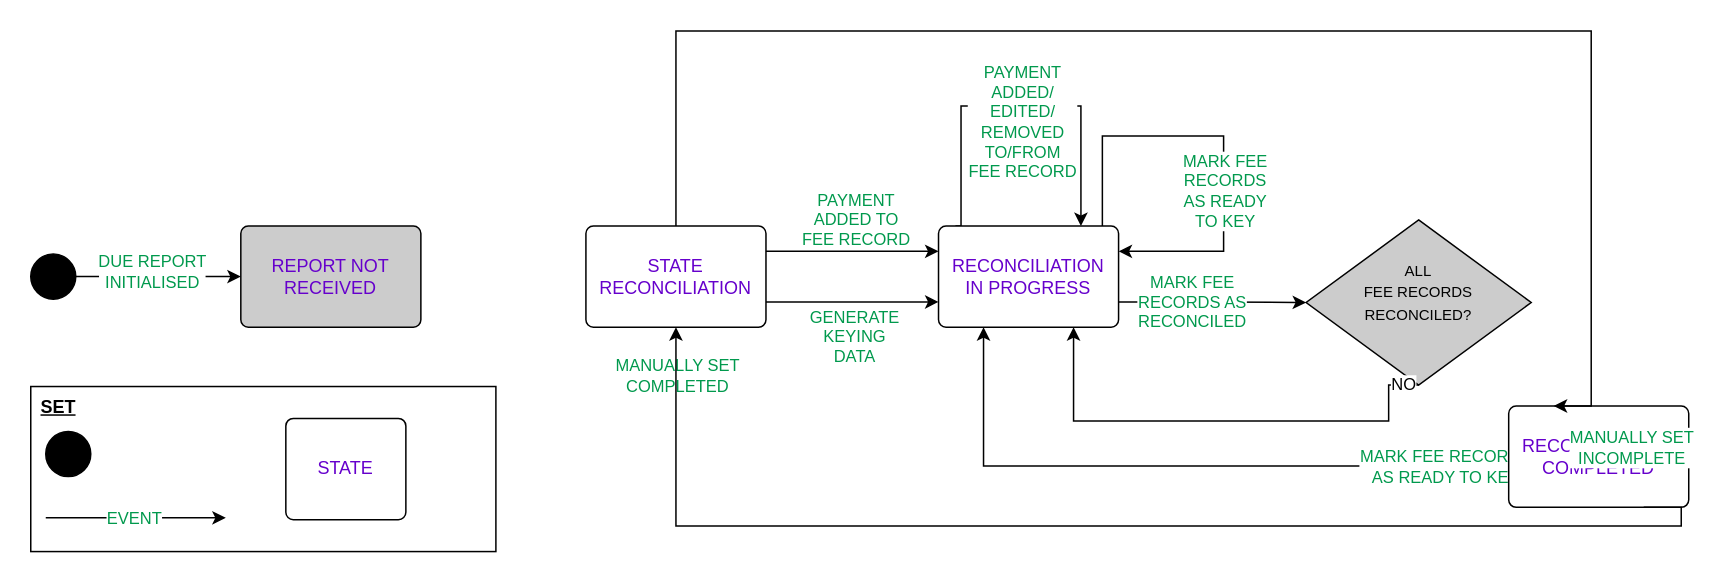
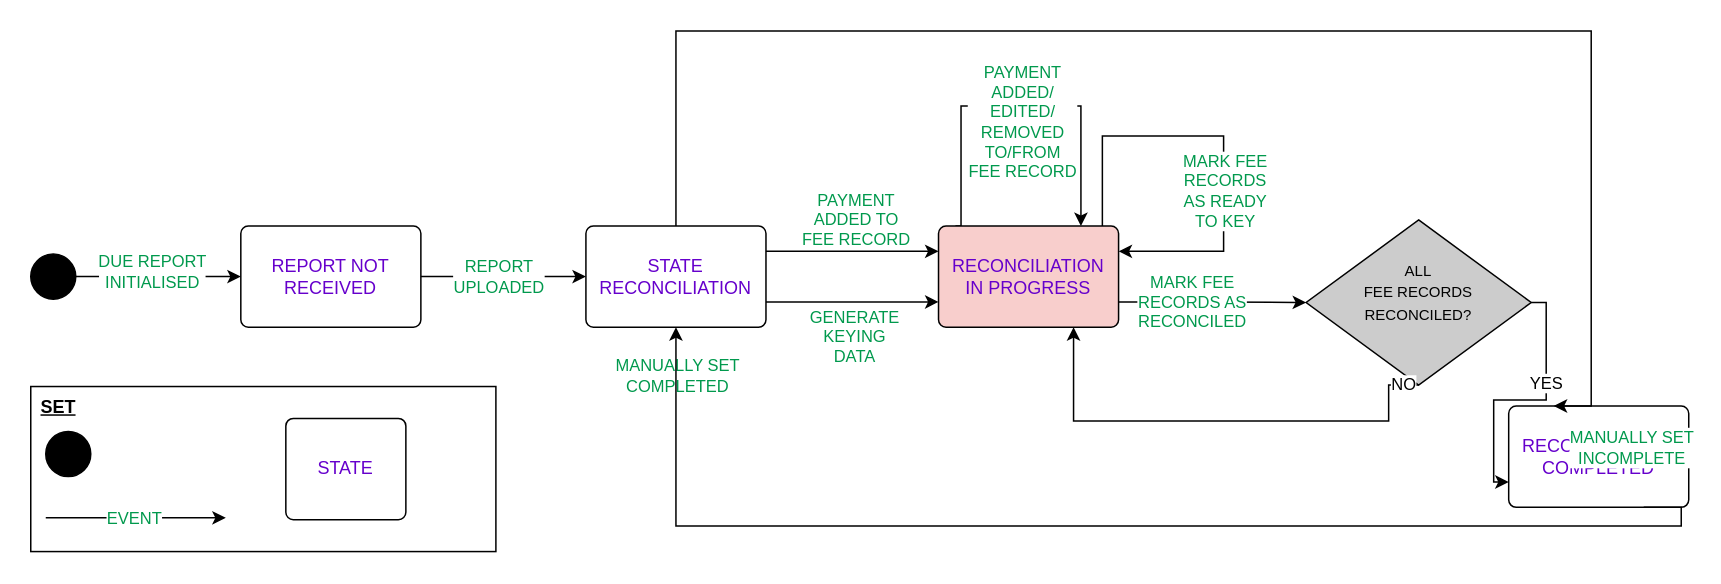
(331, 276) -> (331, 276)
none -> (437, 276)
(1028, 276) -> (1028, 276)
none -> (1533, 400)
(1107, 466) -> none
